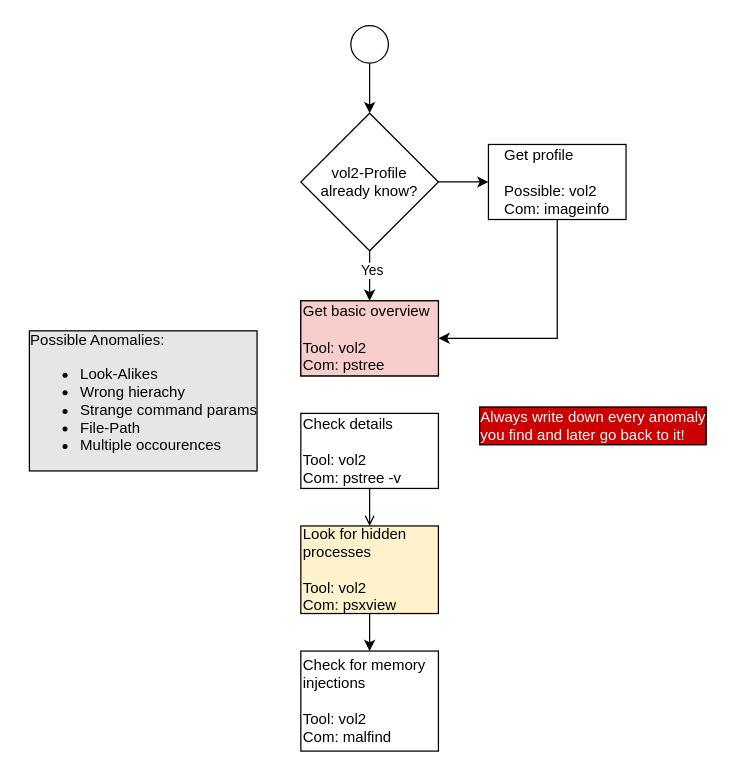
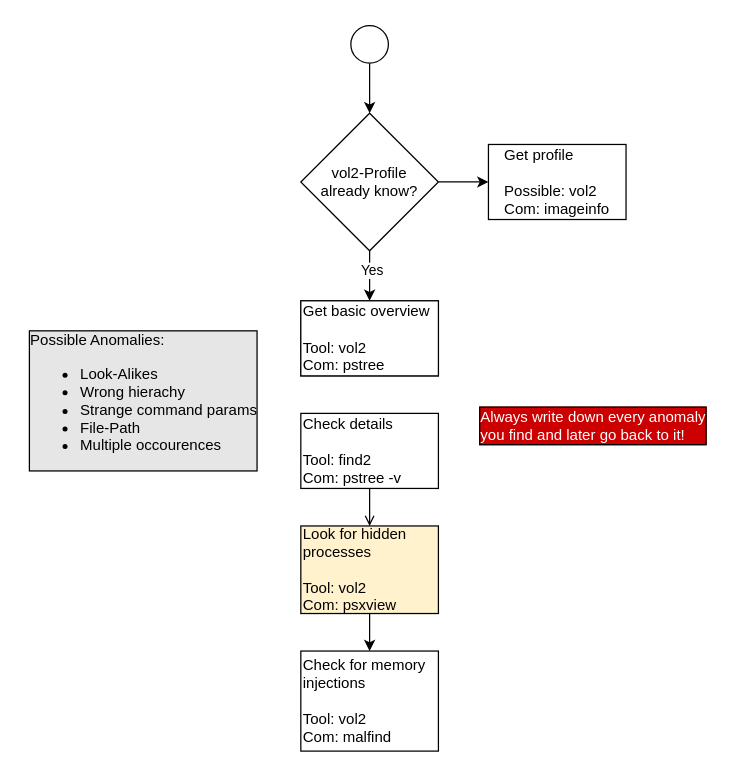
(557, 334) -> none
(369, 338) -> (369, 338)
(356, 451) -> (356, 451)
